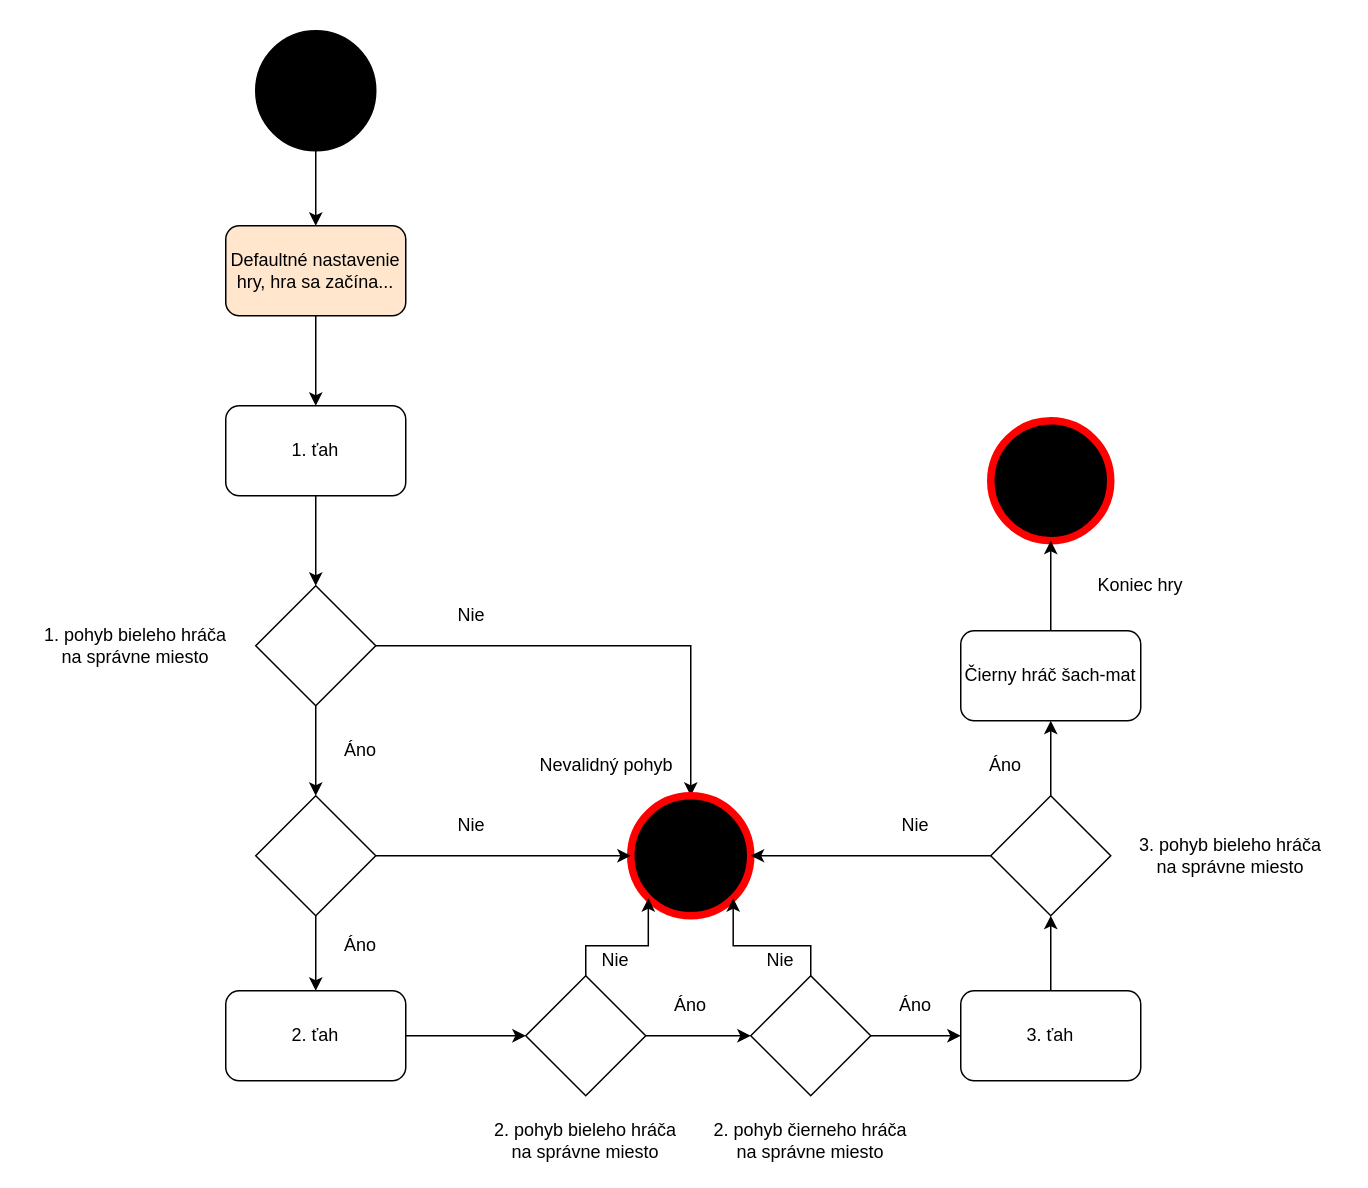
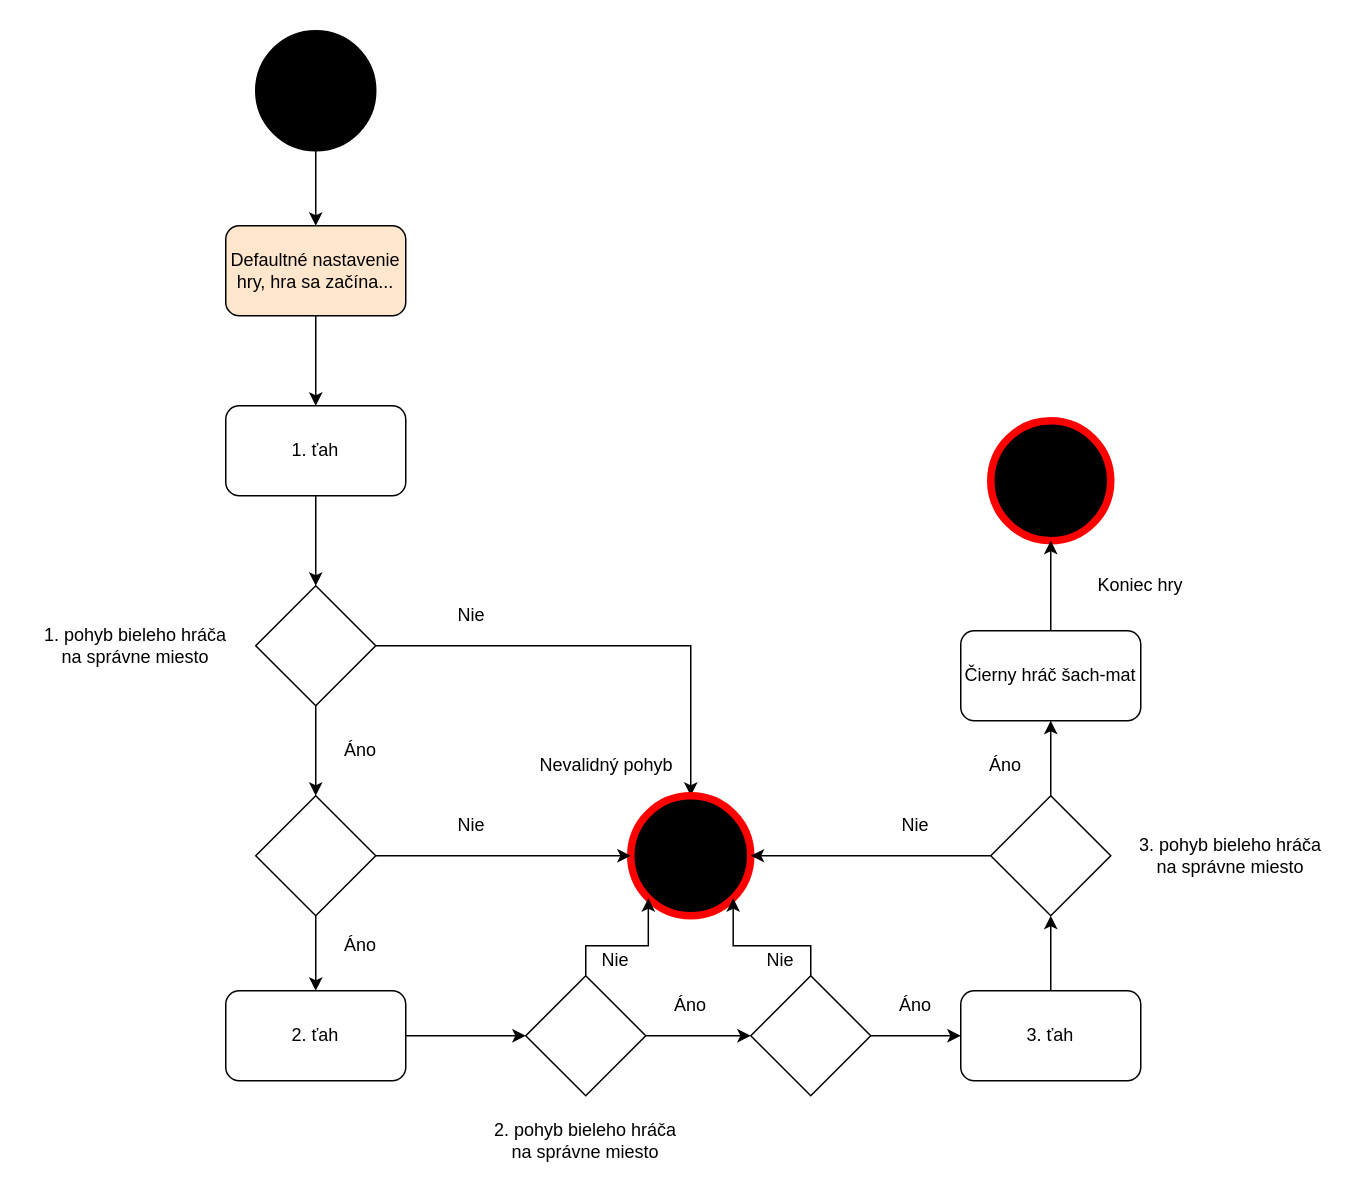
(811, 1141) -> none
